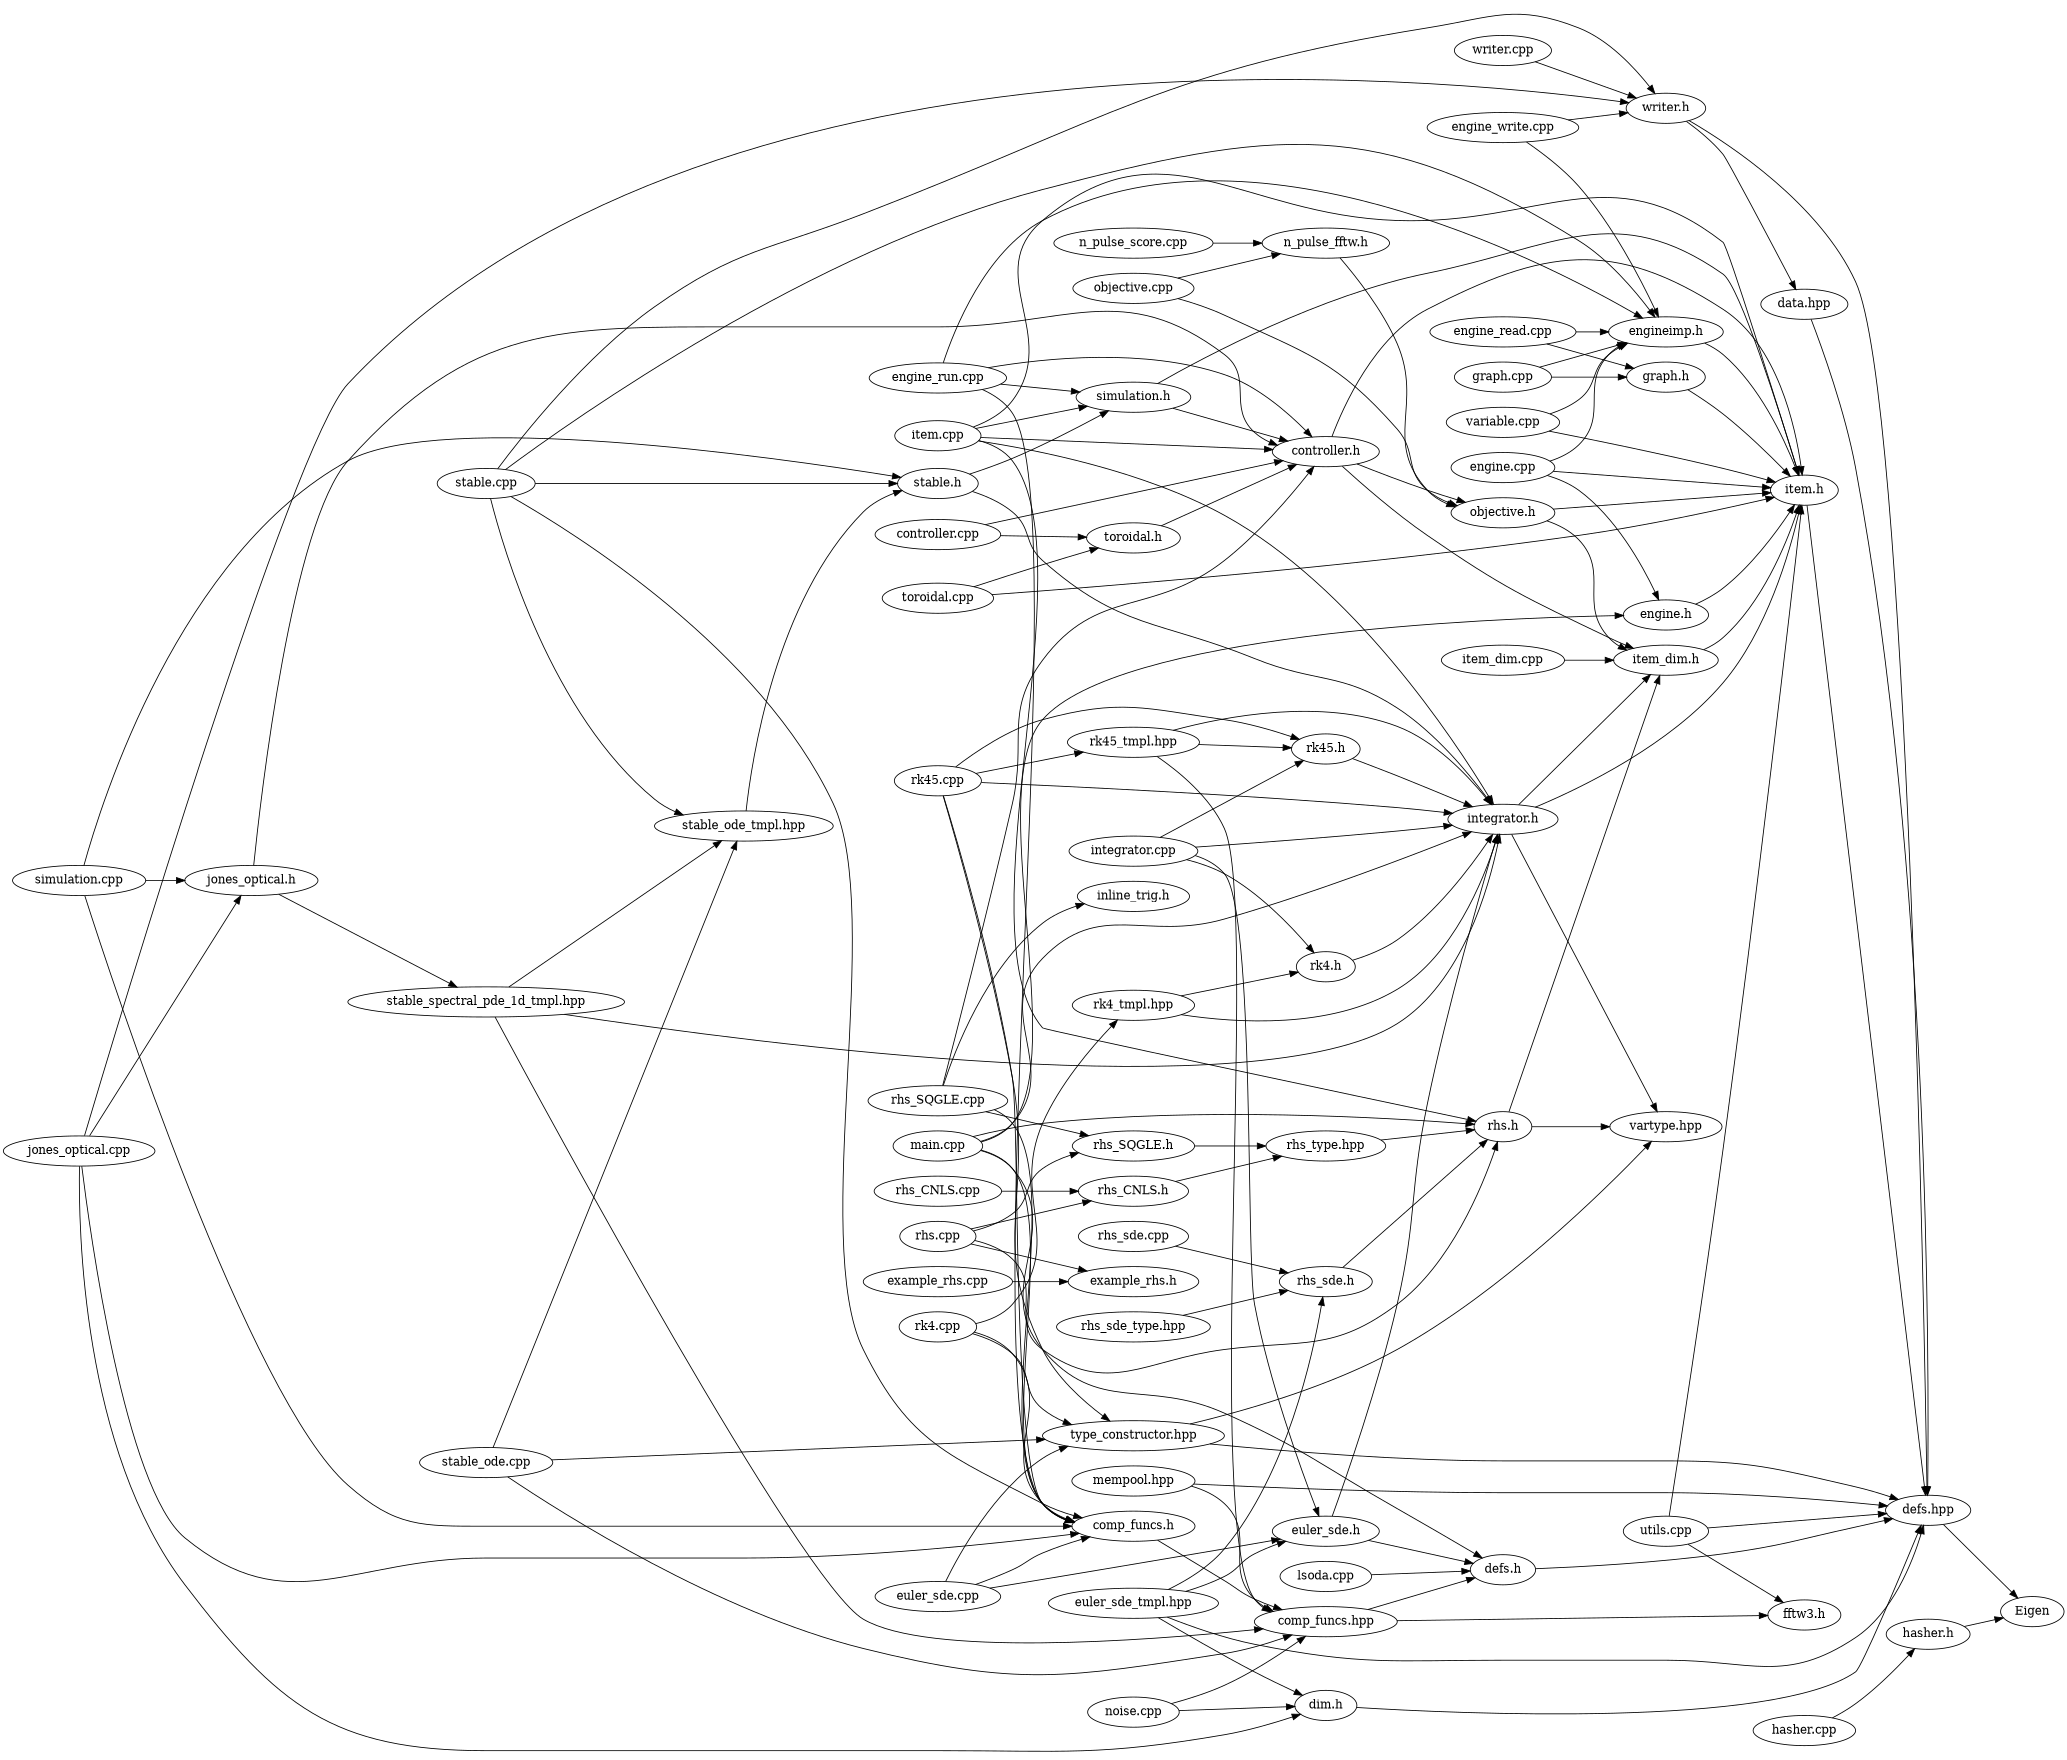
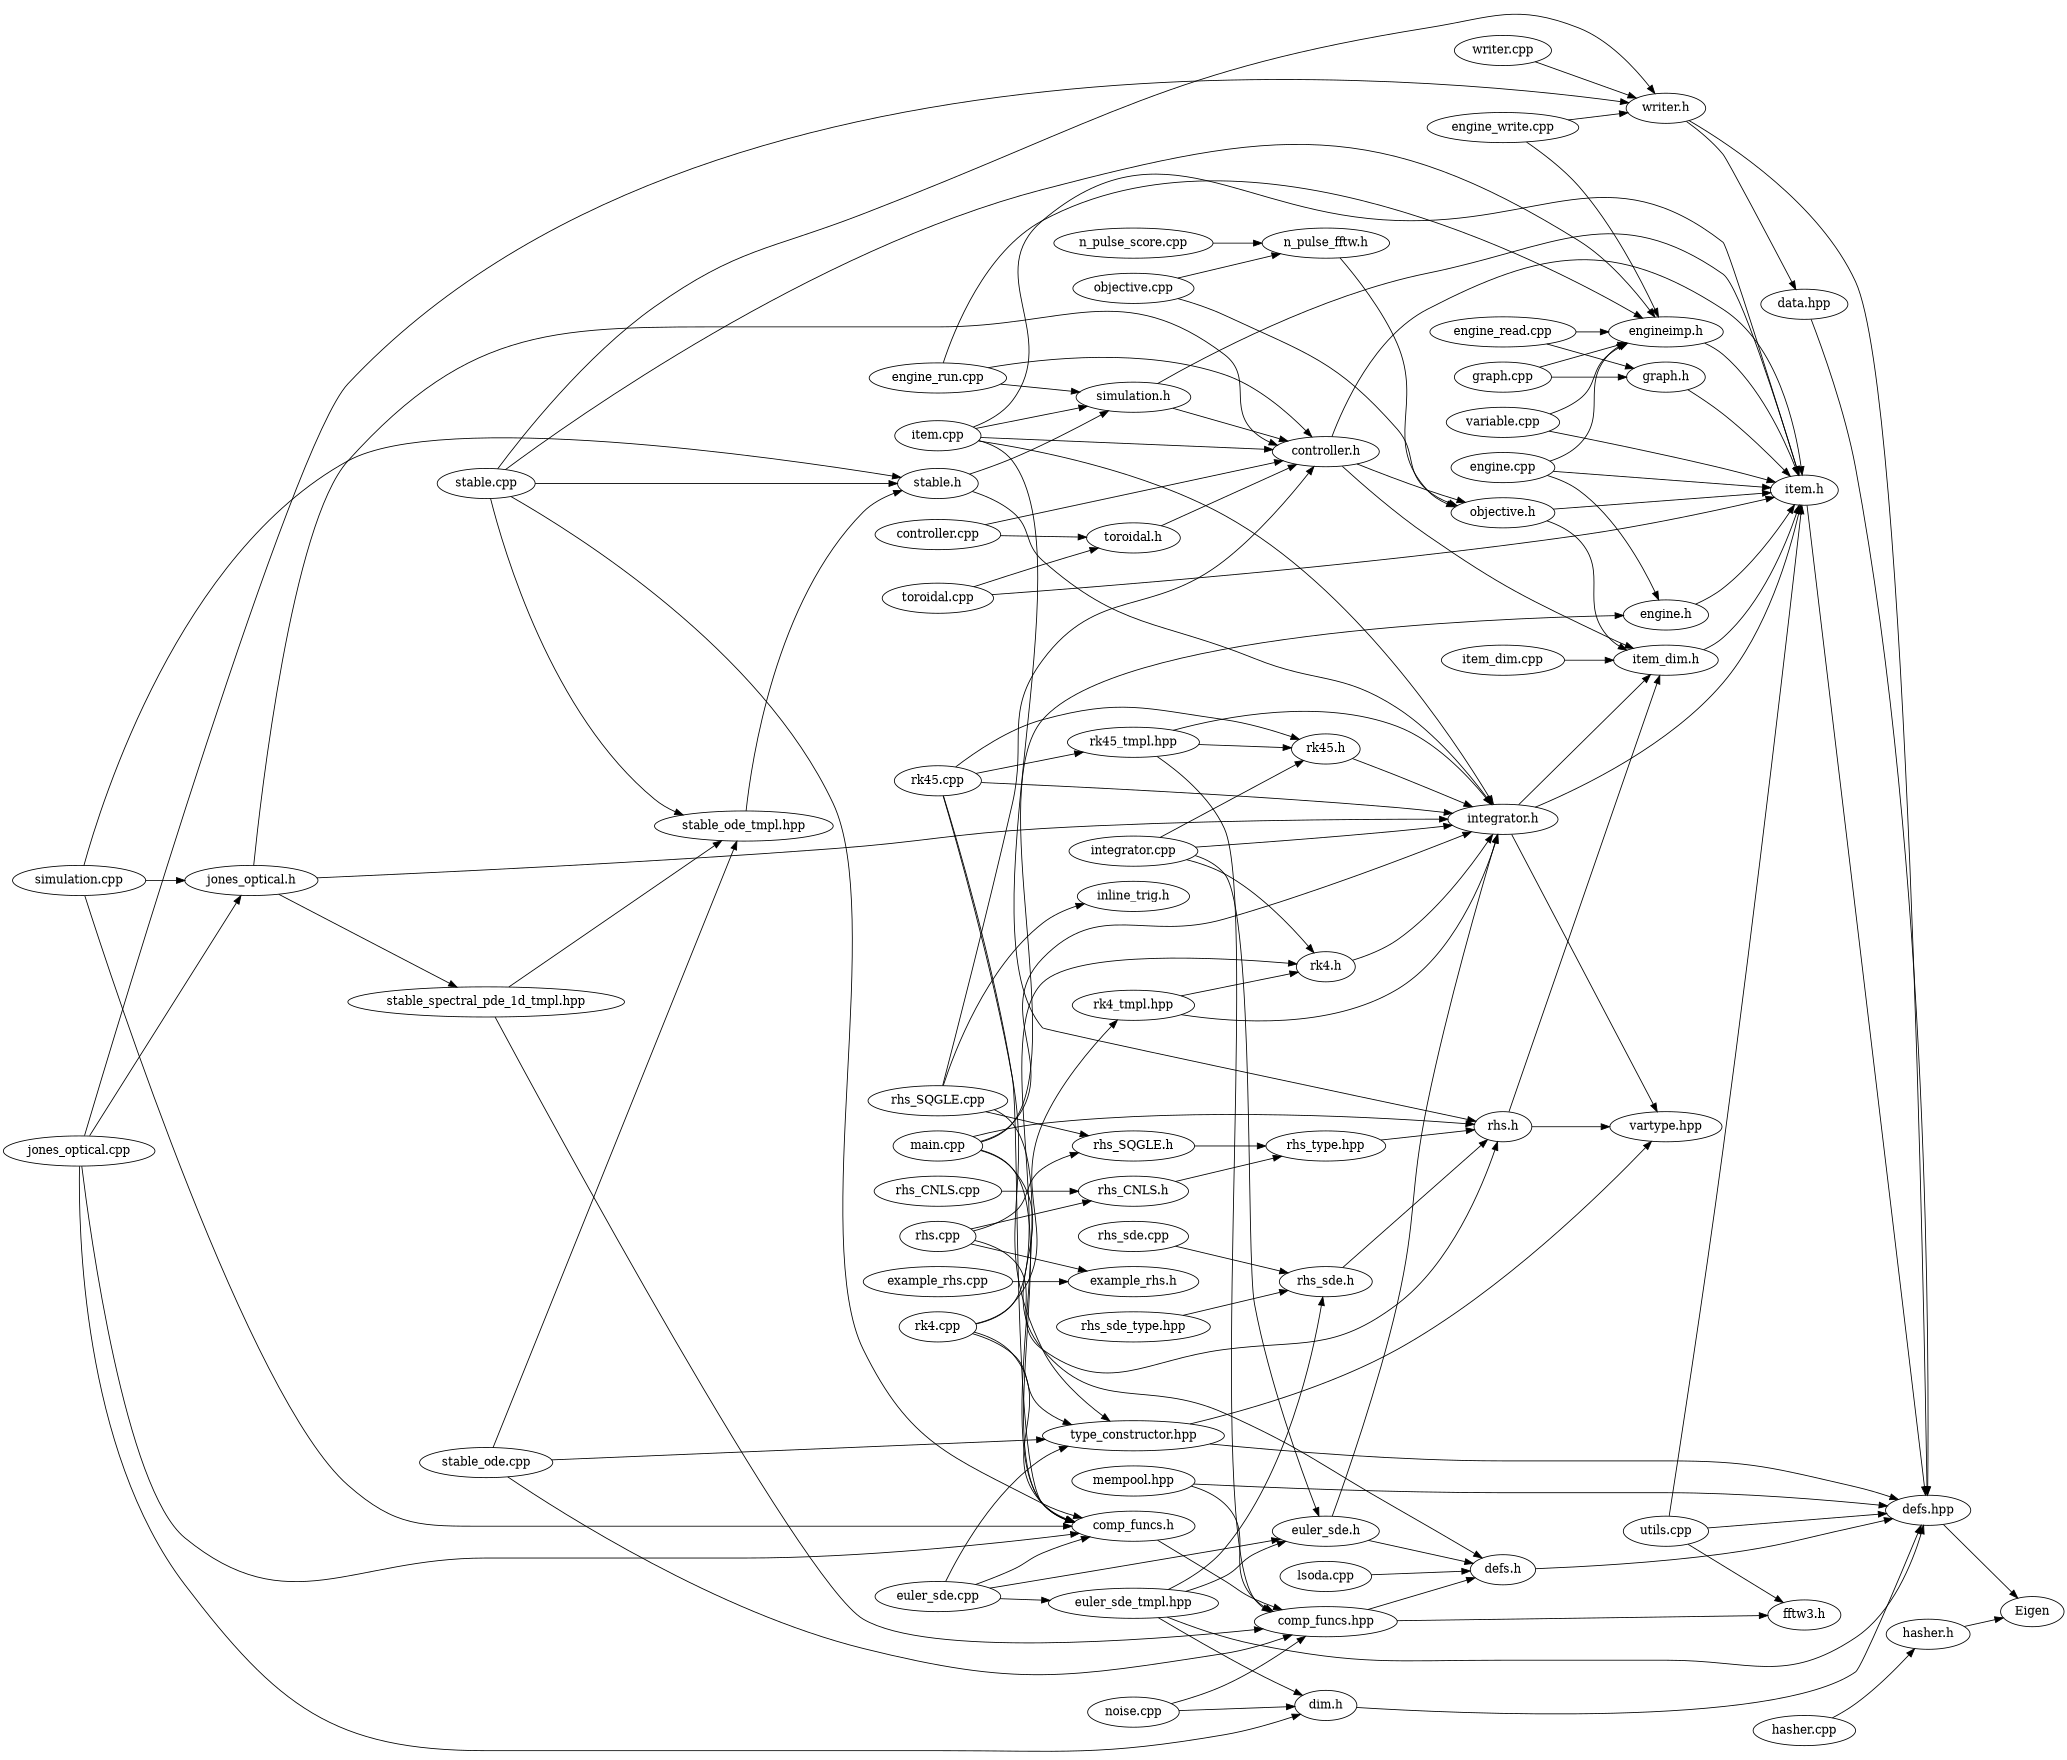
(1028, 867) -> none
none -> (1022, 1054)
(1088, 1065) -> (878, 845)
none -> (1021, 1599)
